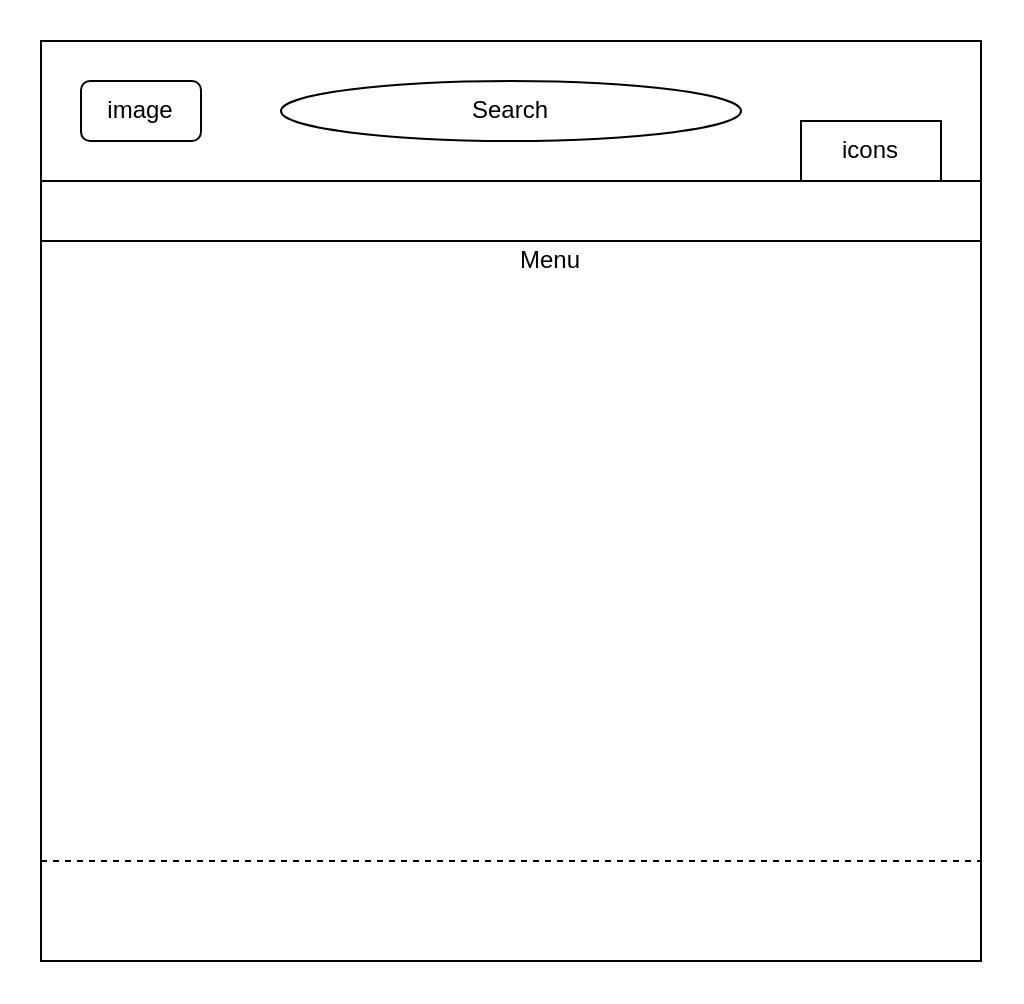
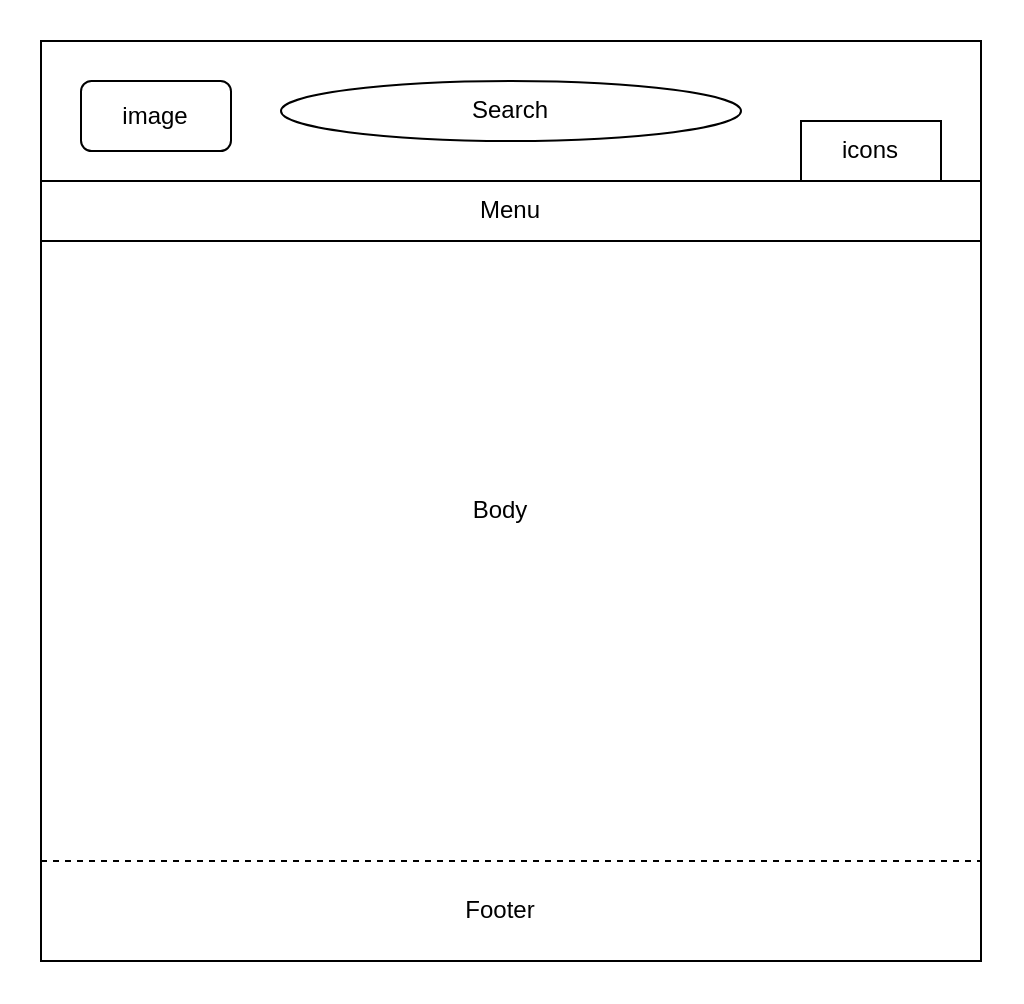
(141, 111) -> (156, 116)
(551, 261) -> (511, 211)
none -> (501, 511)
none -> (501, 911)
